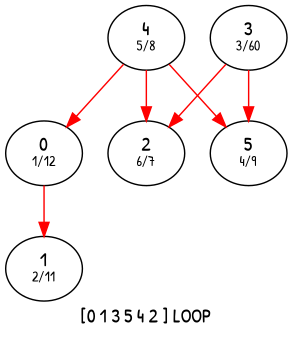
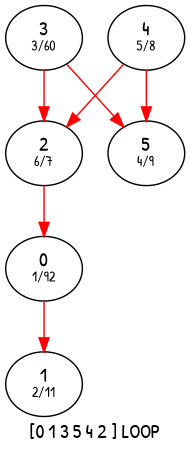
(100, 90) -> (44, 204)
(44, 162) -> (44, 277)
